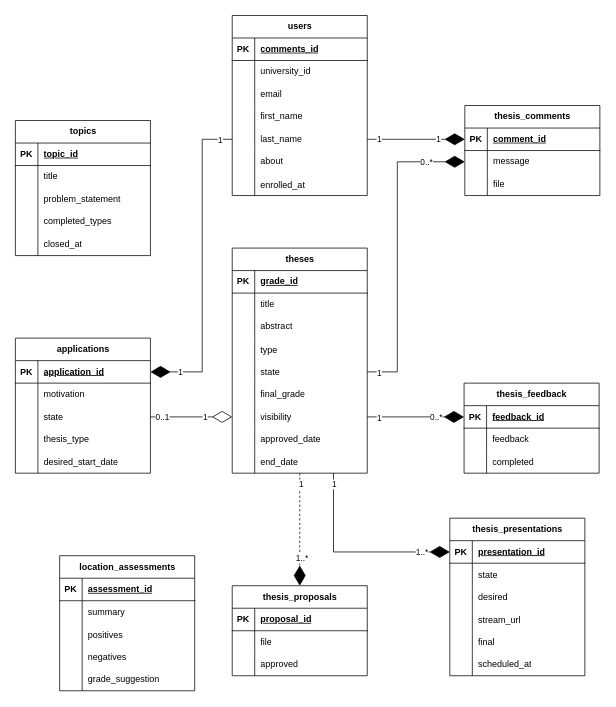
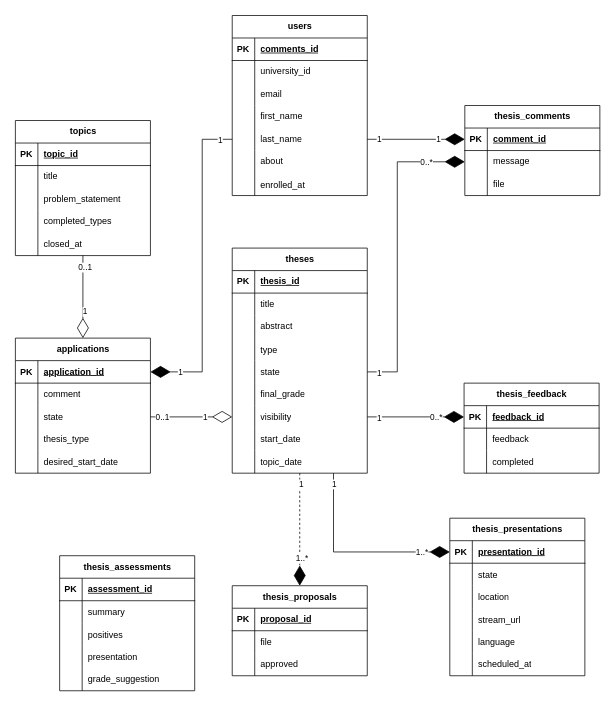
(280, 282) -> (281, 282)
none -> (83, 287)
(67, 394) -> (62, 394)
(293, 439) -> (286, 439)
(281, 462) -> (285, 462)
(128, 567) -> (128, 567)
(495, 597) -> (496, 597)
(488, 642) -> (497, 642)
(110, 657) -> (117, 657)
